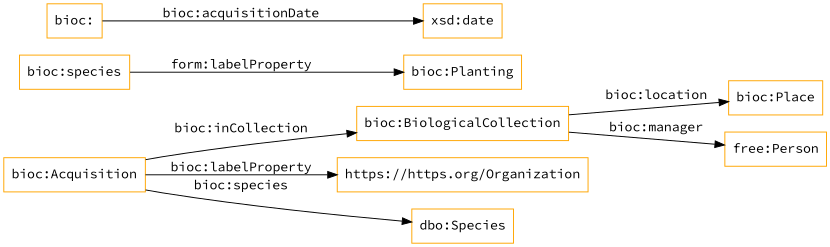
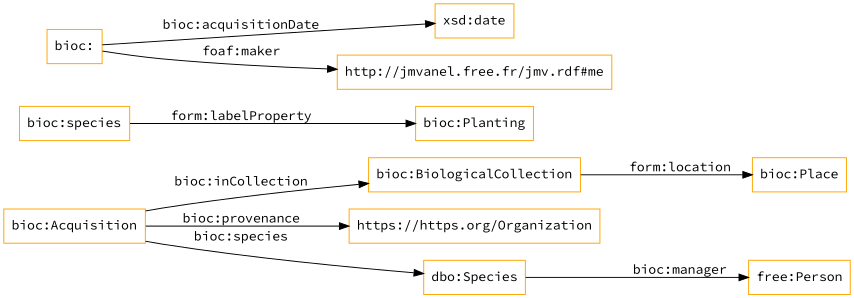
none -> (475, 72)
(656, 95) -> (680, 168)
(642, 138) -> (632, 277)
(241, 168) -> (241, 219)
